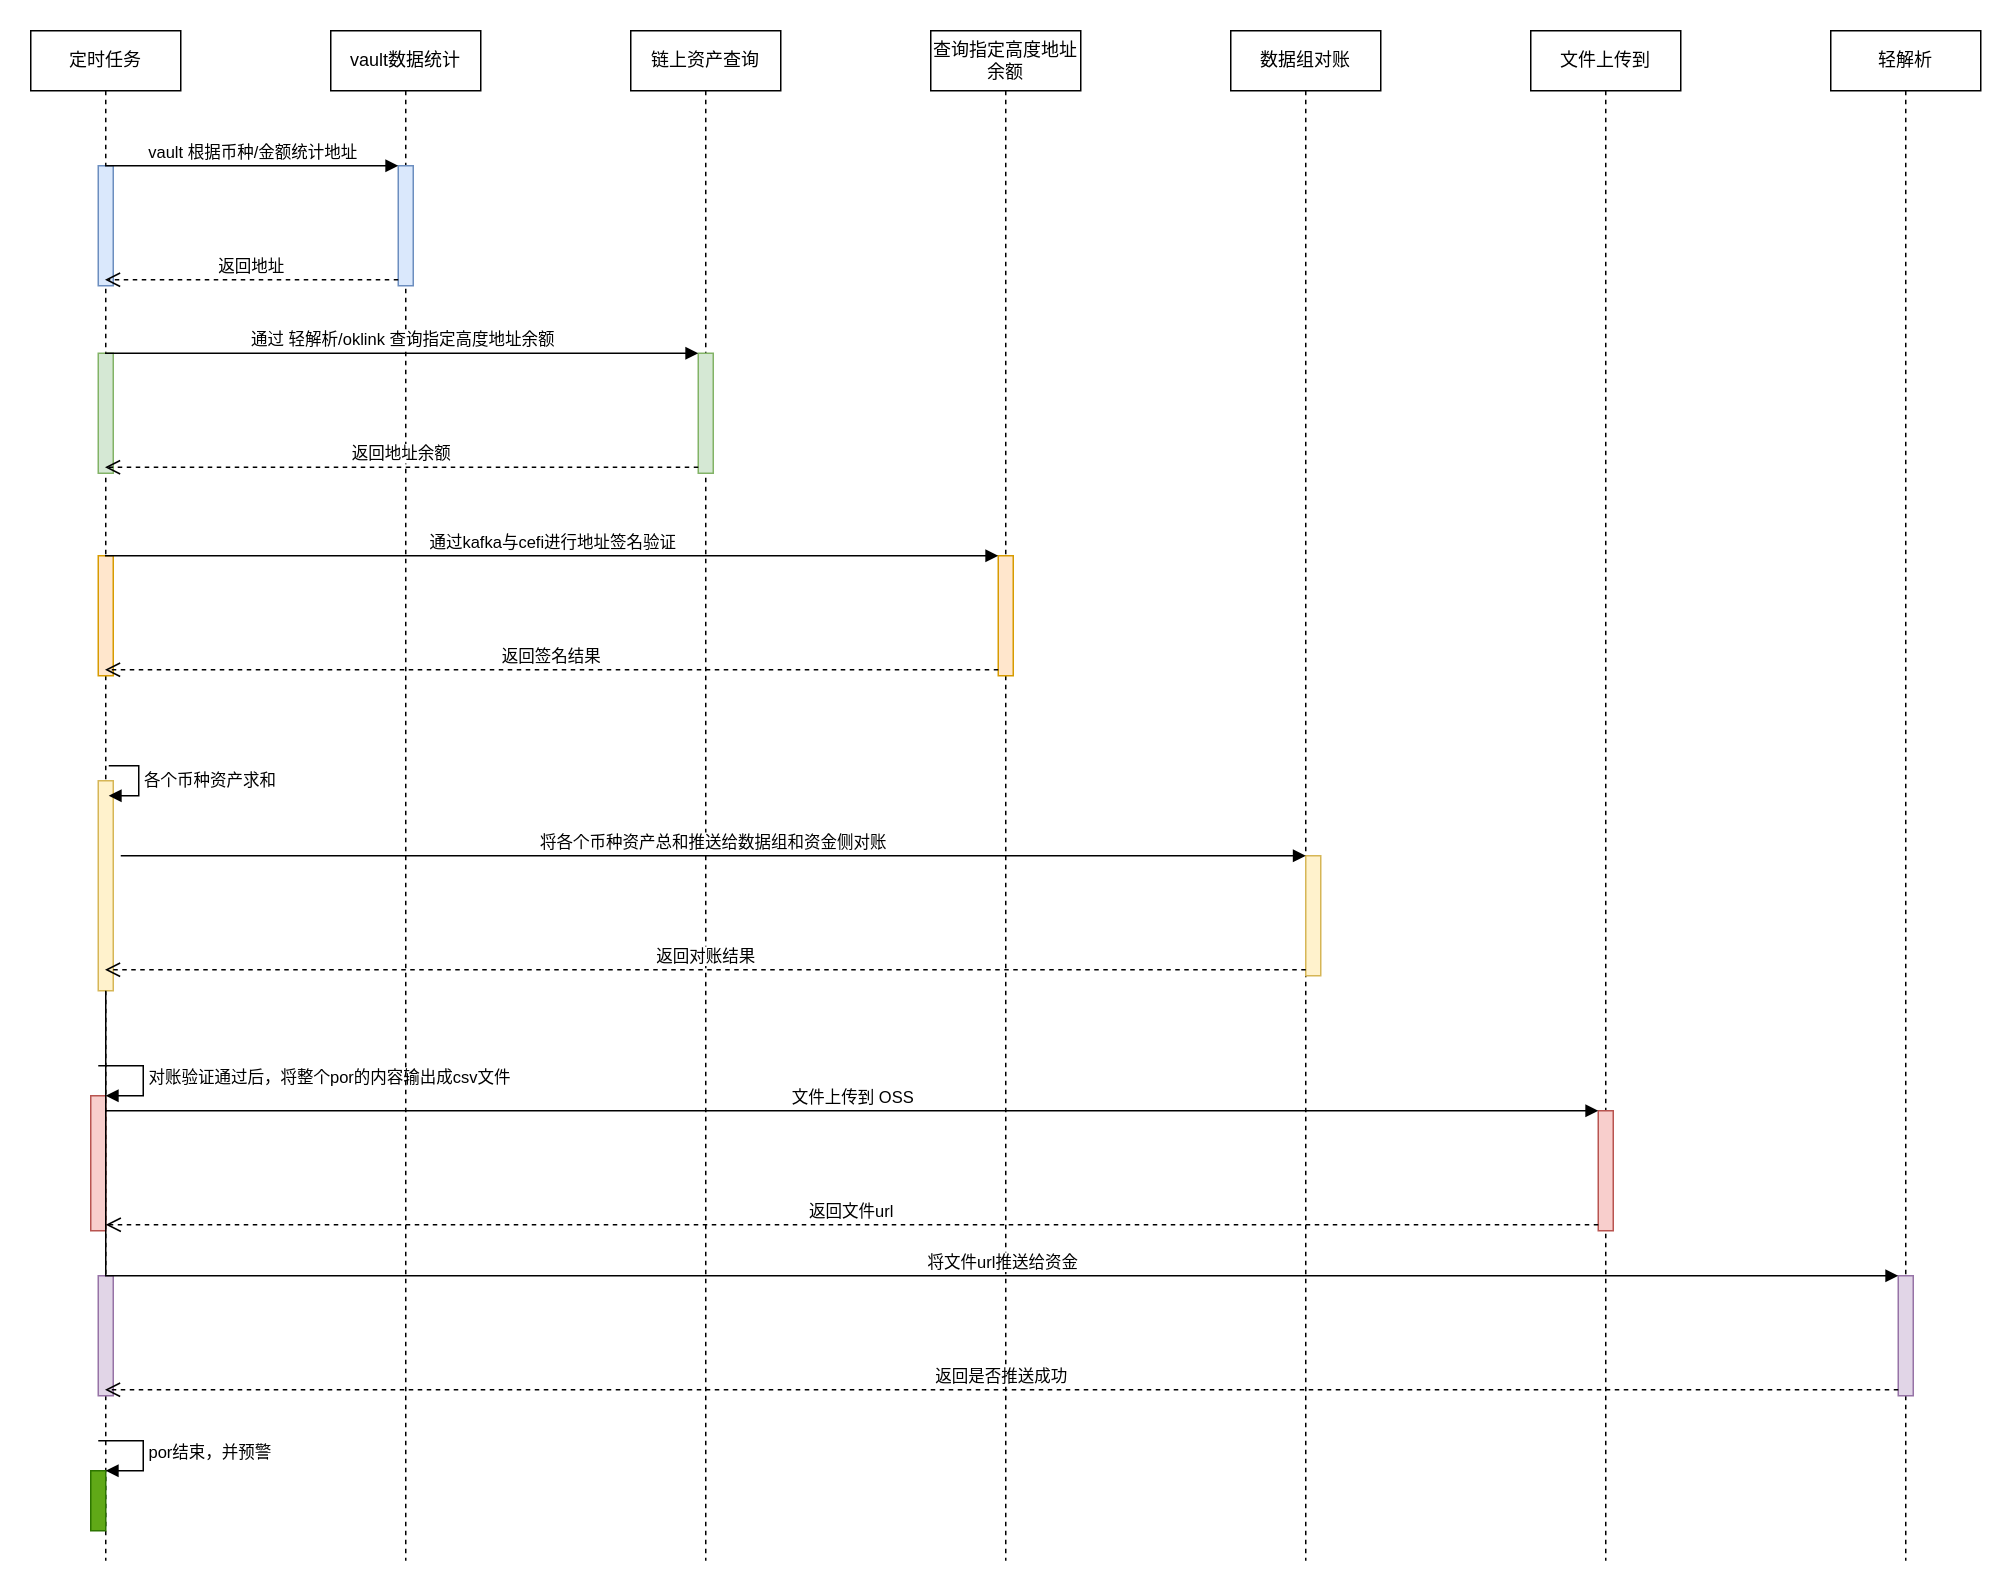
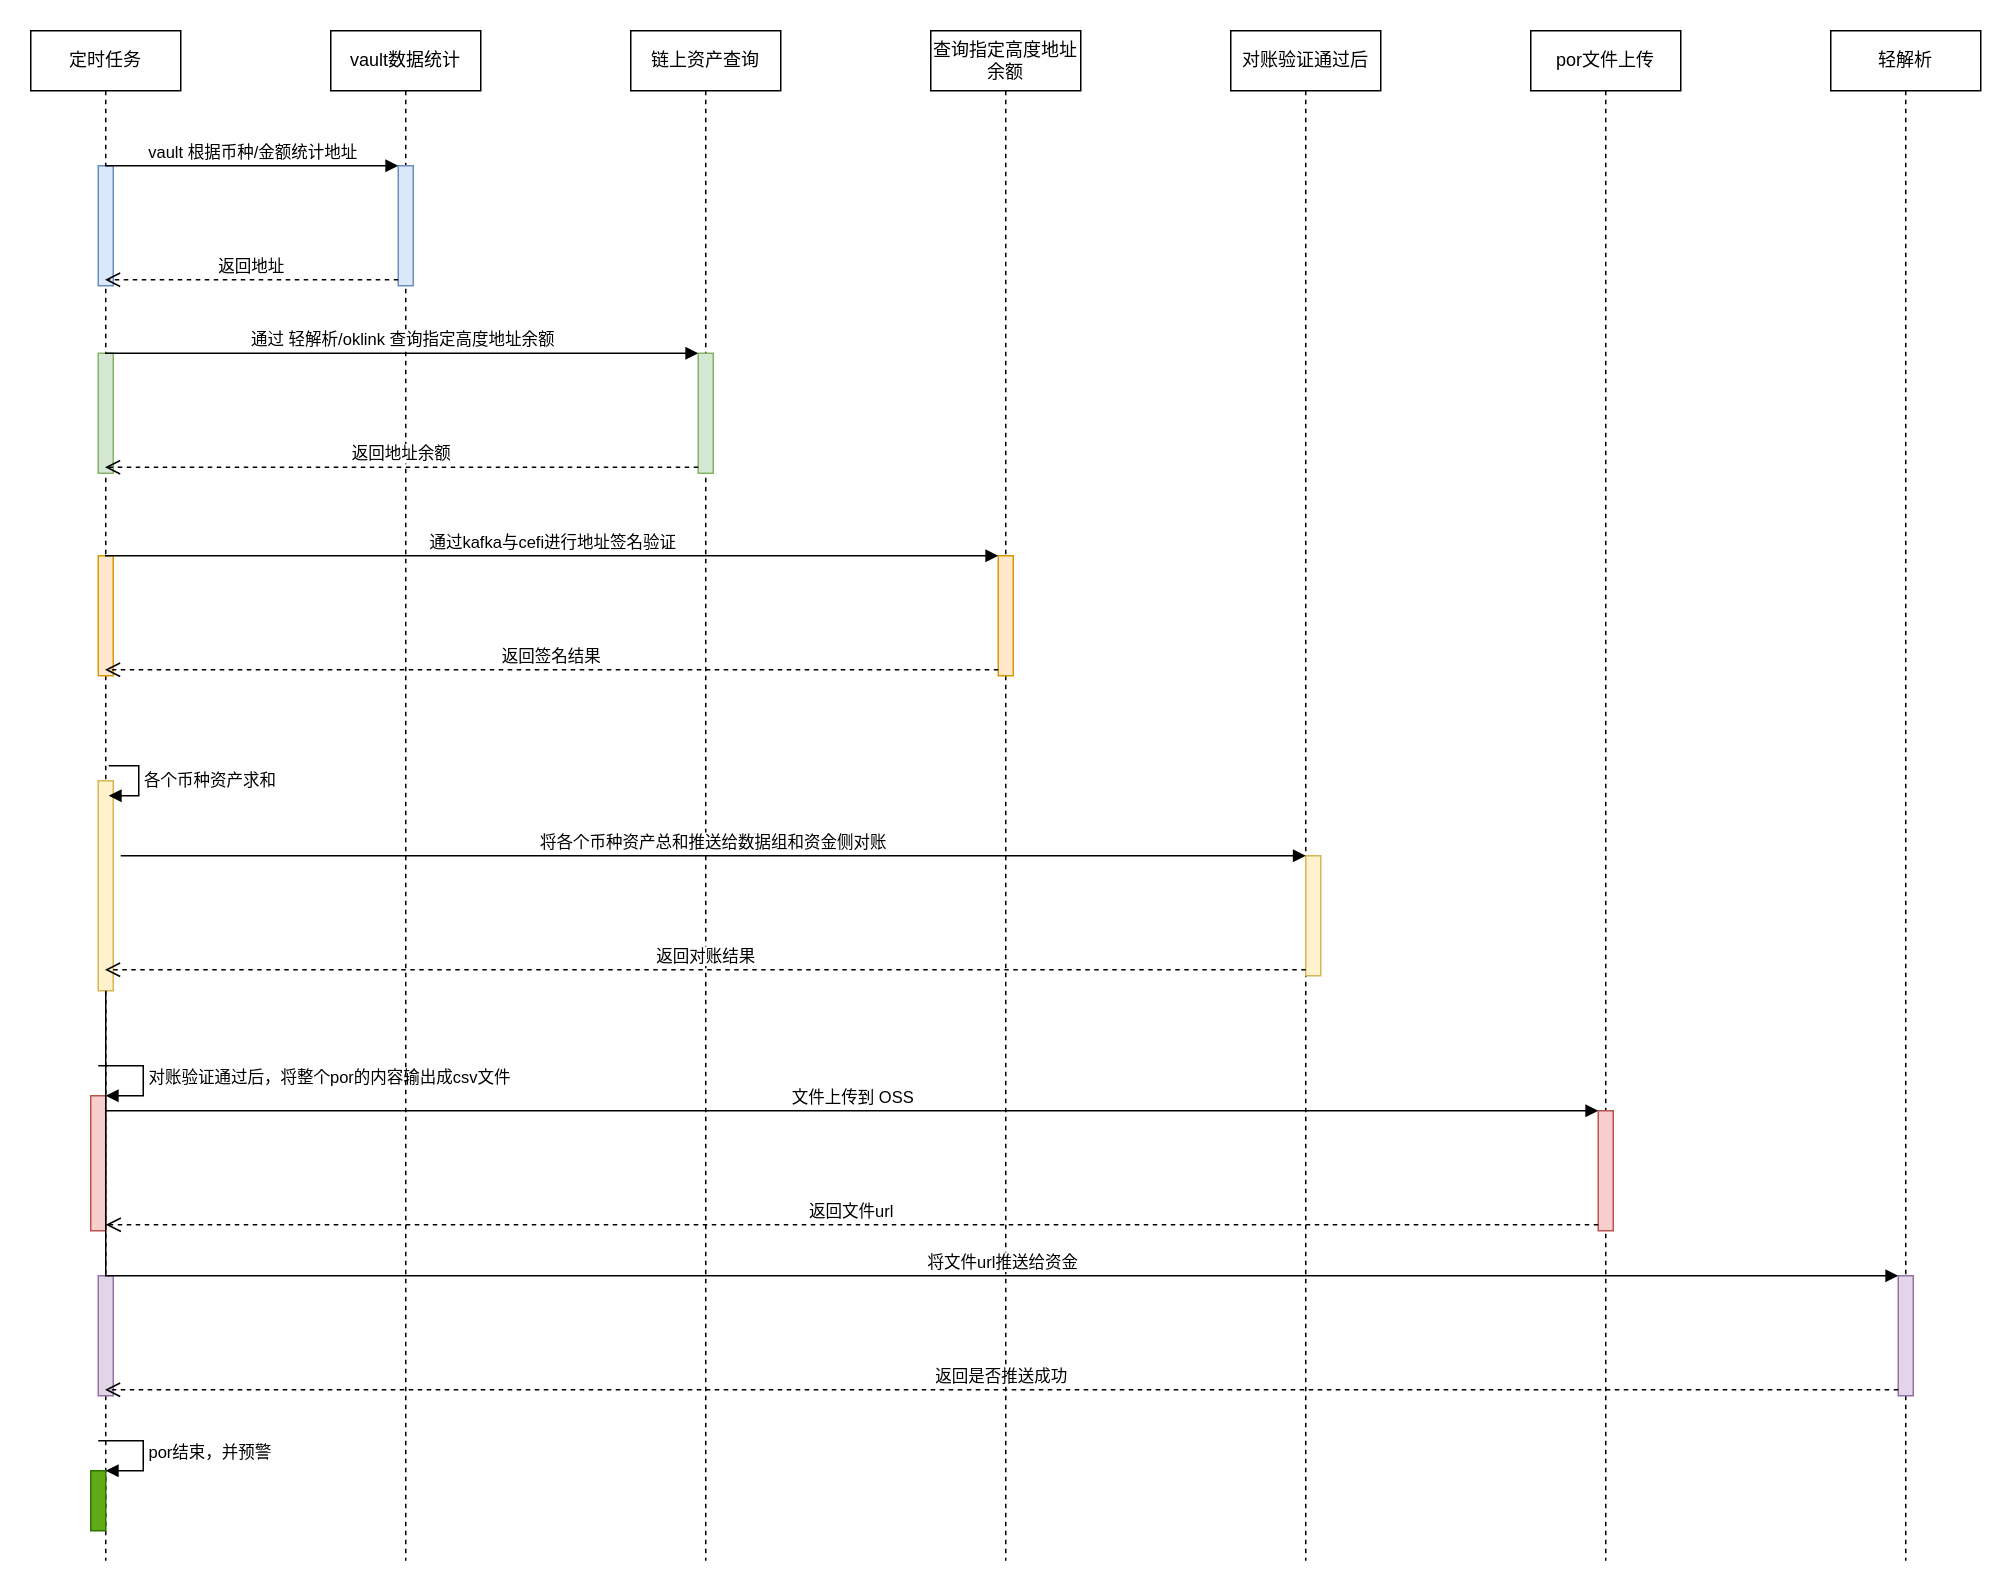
(1306, 61) -> (1306, 61)
(1606, 61) -> (1606, 61)
